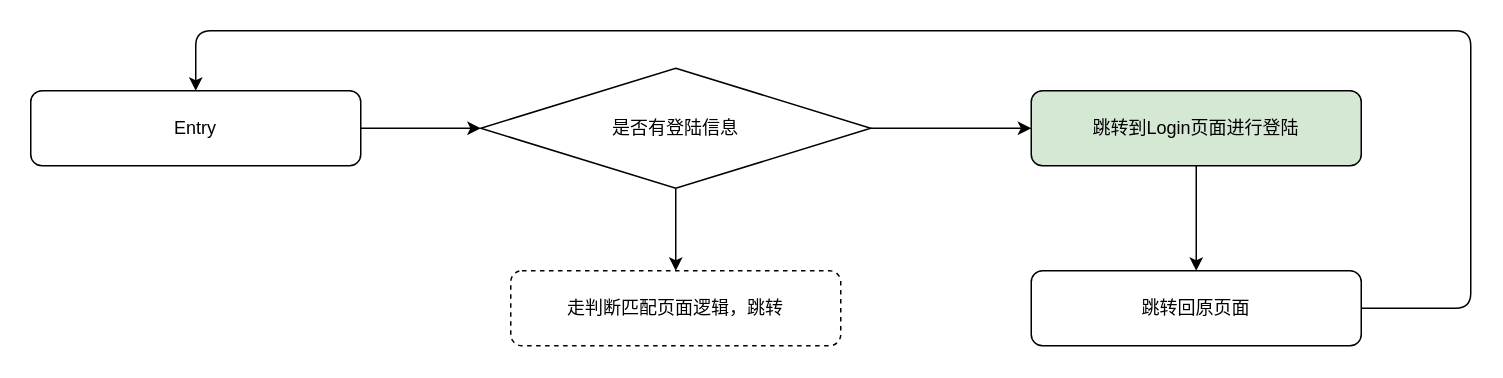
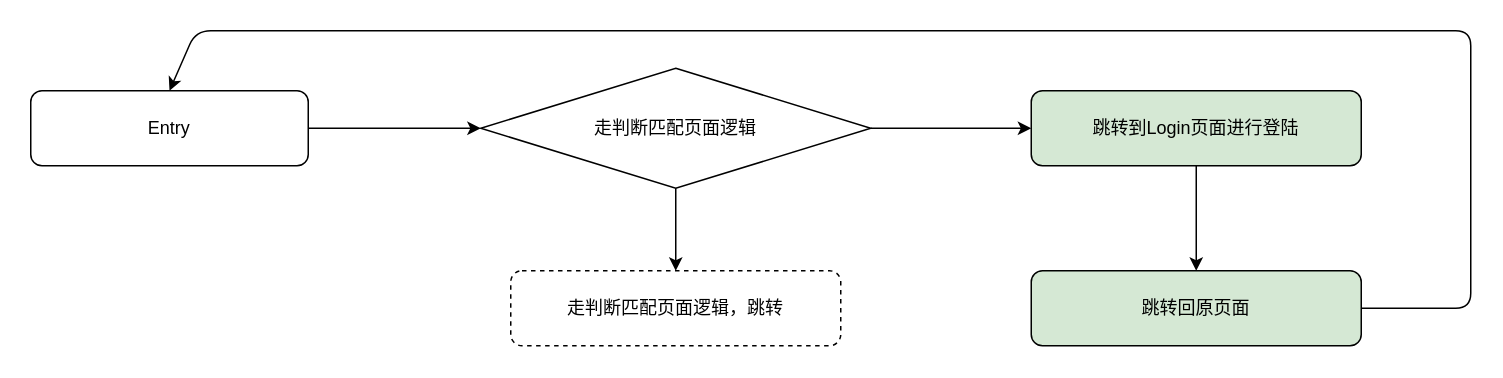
(196, 128) -> (170, 128)
(676, 128) -> (676, 128)
(1196, 308) -> (1196, 308)
